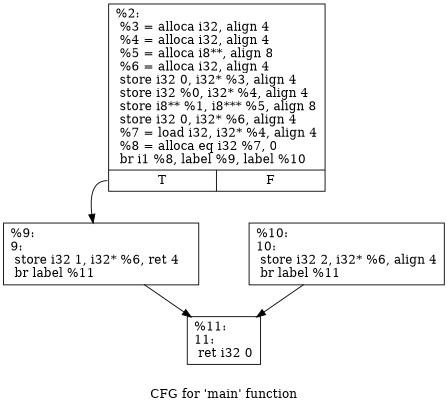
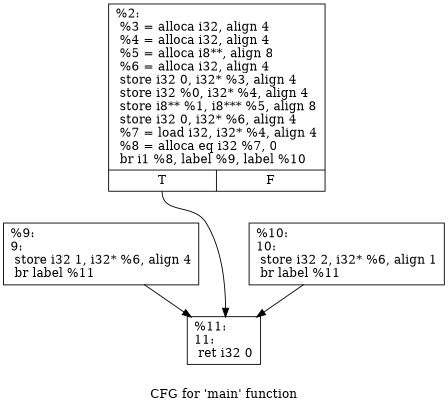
(92, 193) -> (213, 236)
(95, 260) -> (101, 260)
(347, 260) -> (347, 260)
